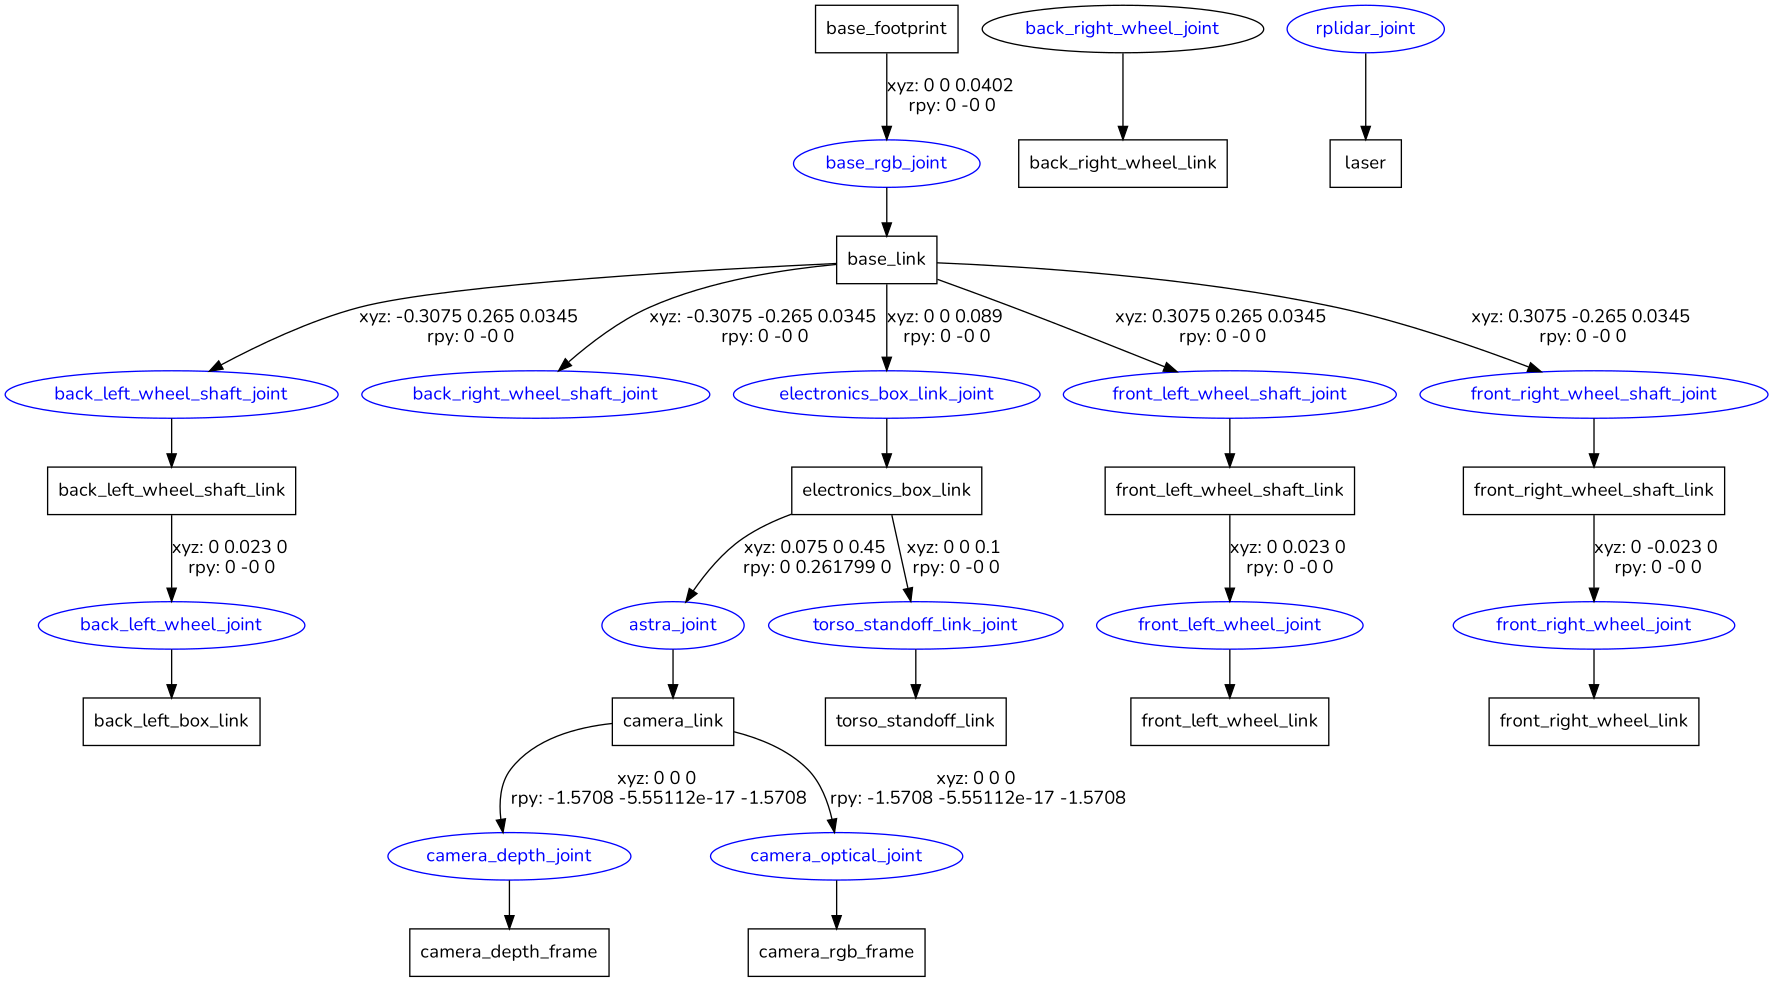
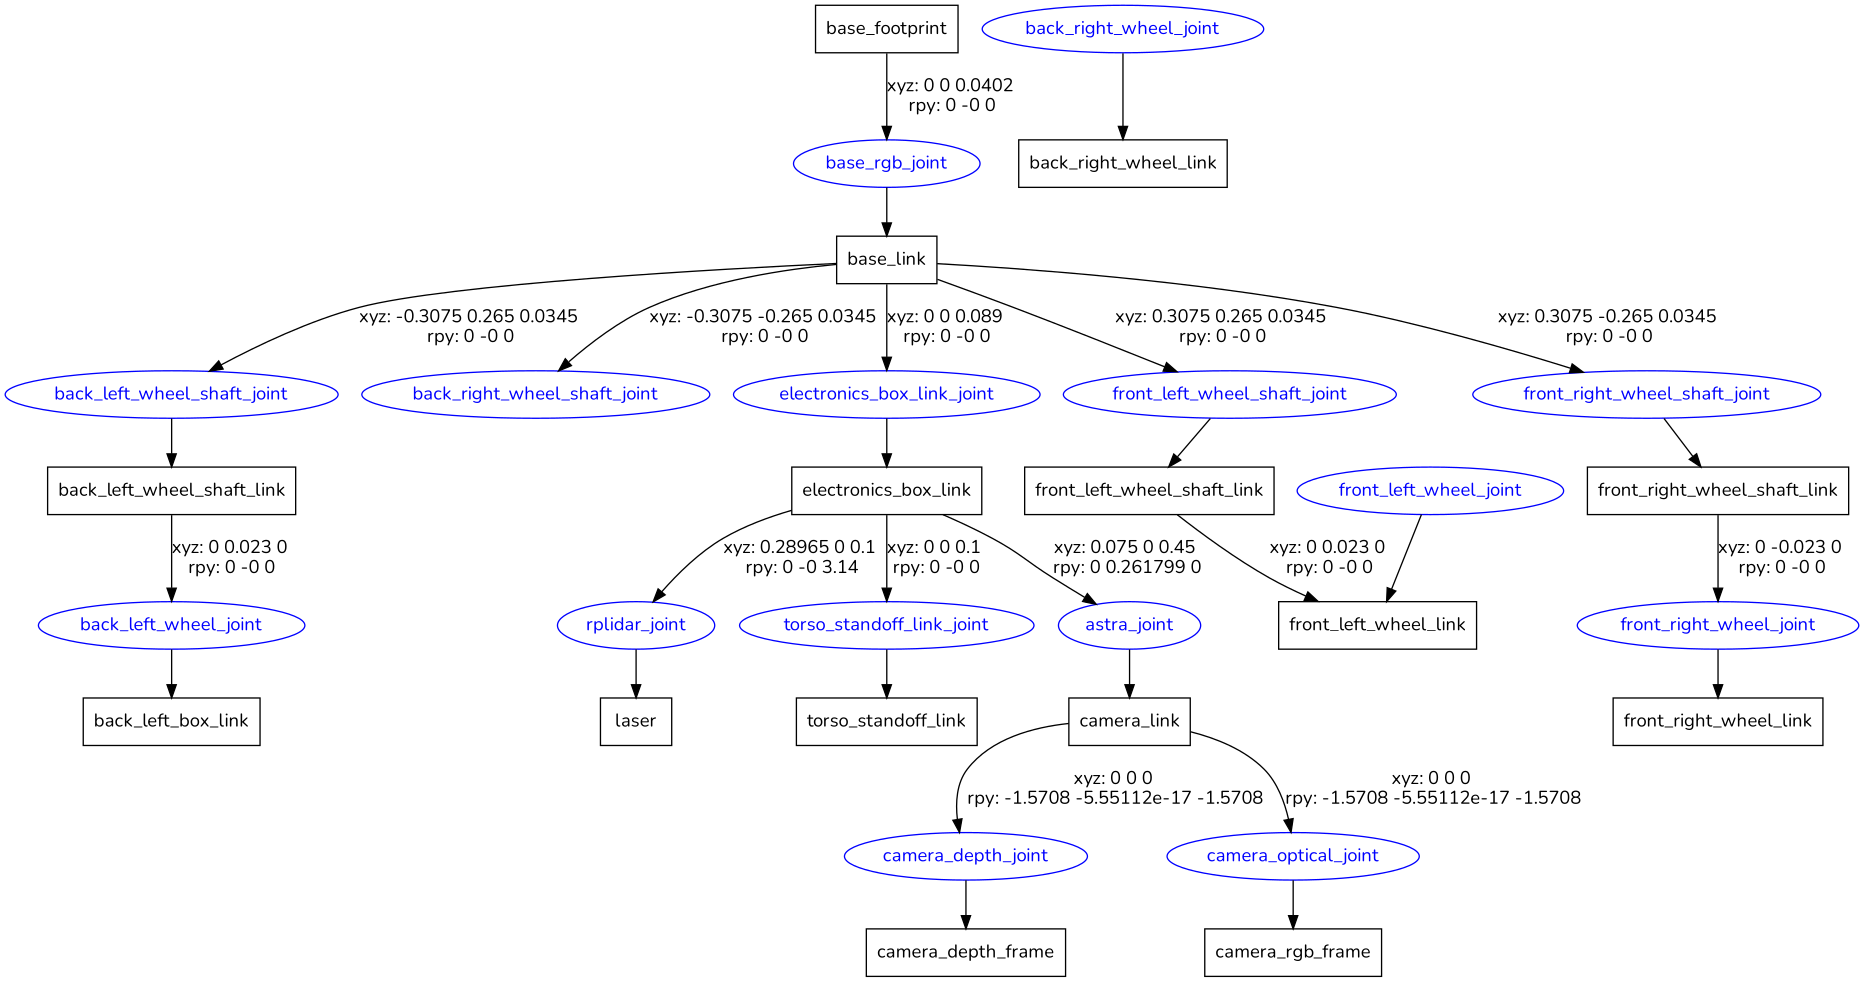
(1123, 29) -> (1123, 29)
none -> (720, 540)
(1230, 552) -> (1239, 559)
